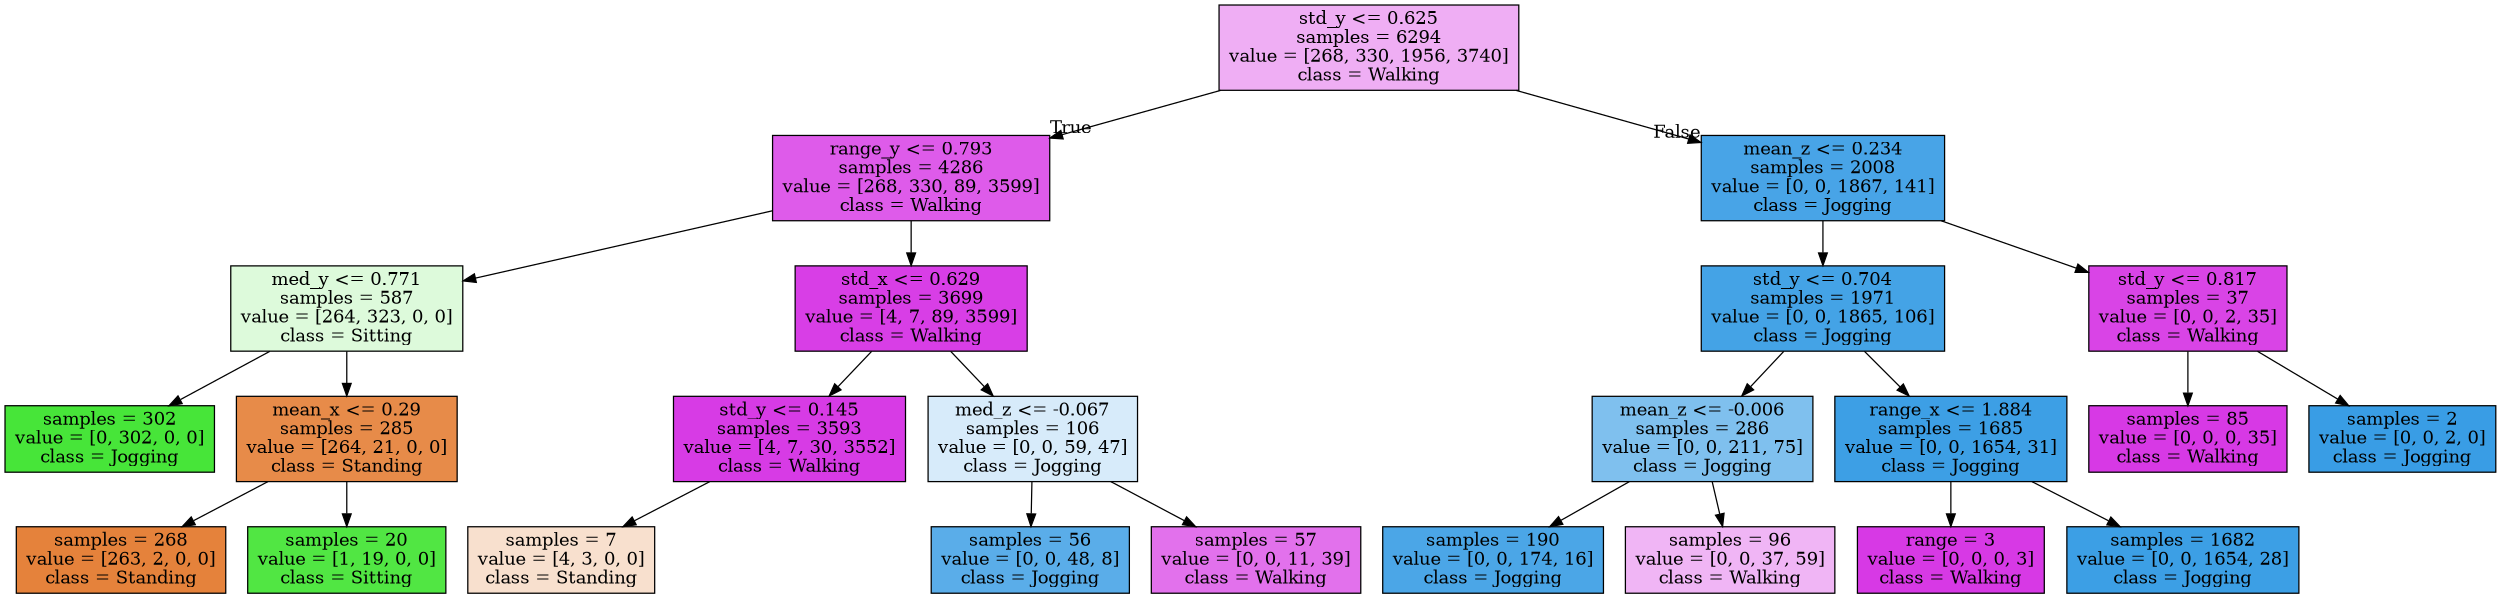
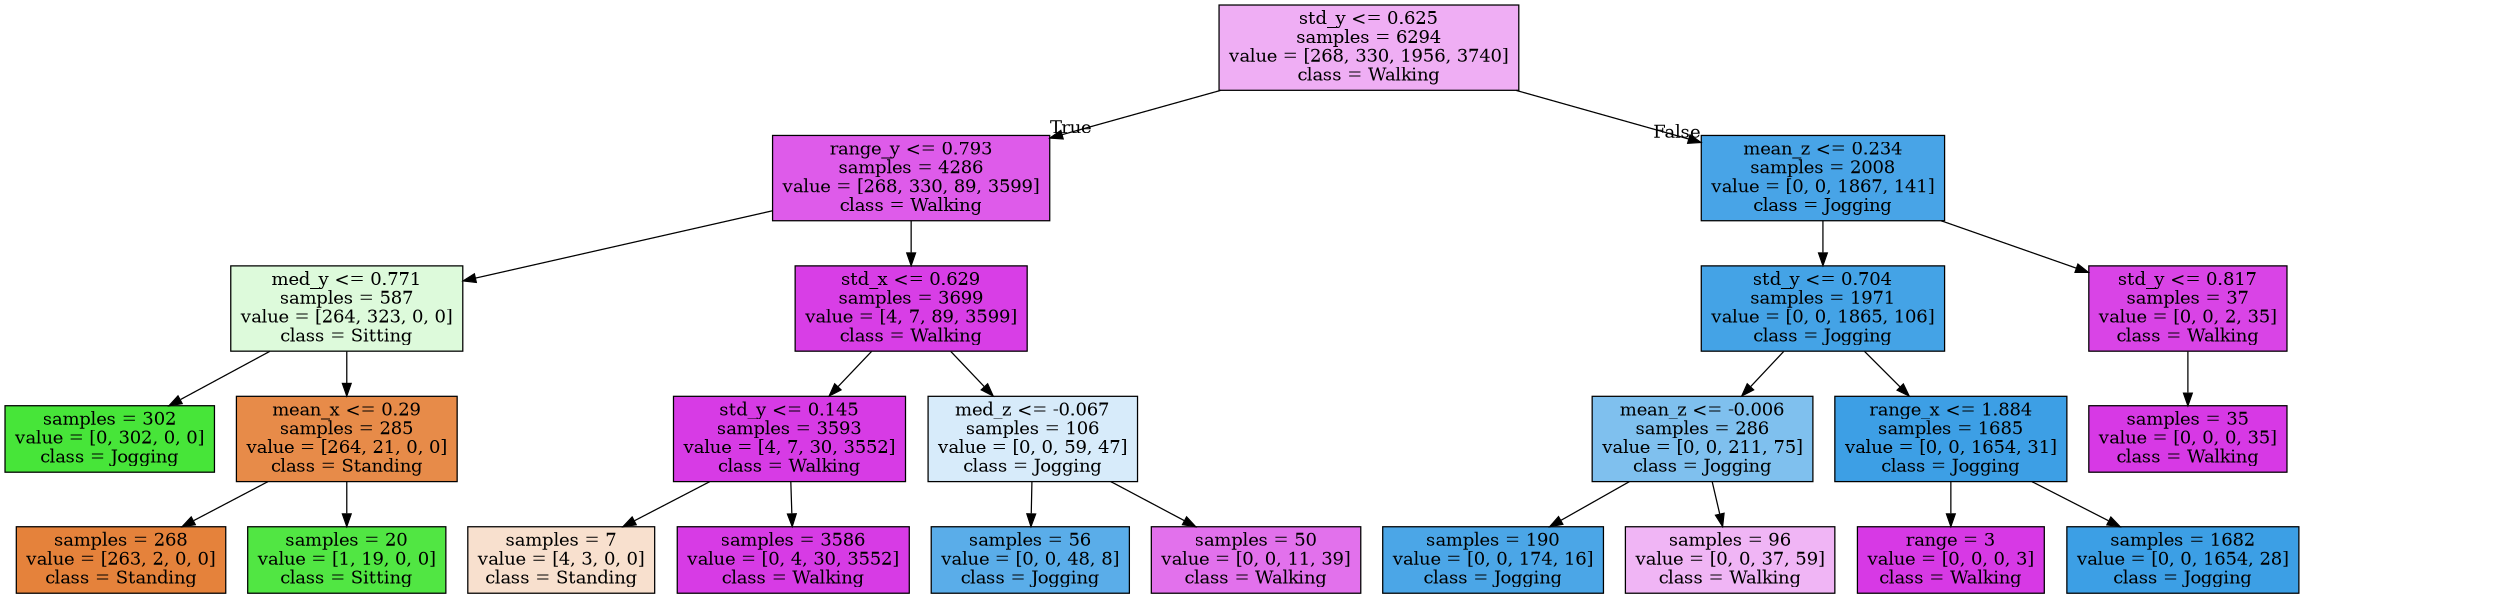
(2188, 439) -> (2188, 439)
(2402, 439) -> none
none -> (793, 560)
(1256, 560) -> (1256, 560)
